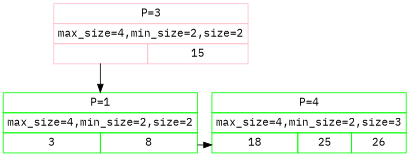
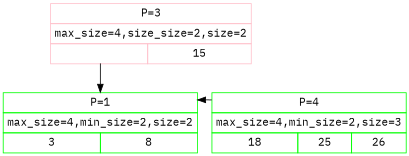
(151, 33) -> (151, 33)
(201, 145) -> (209, 100)
